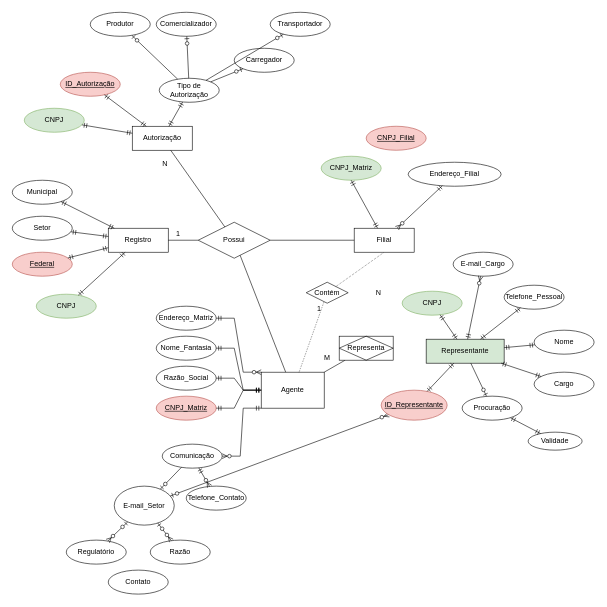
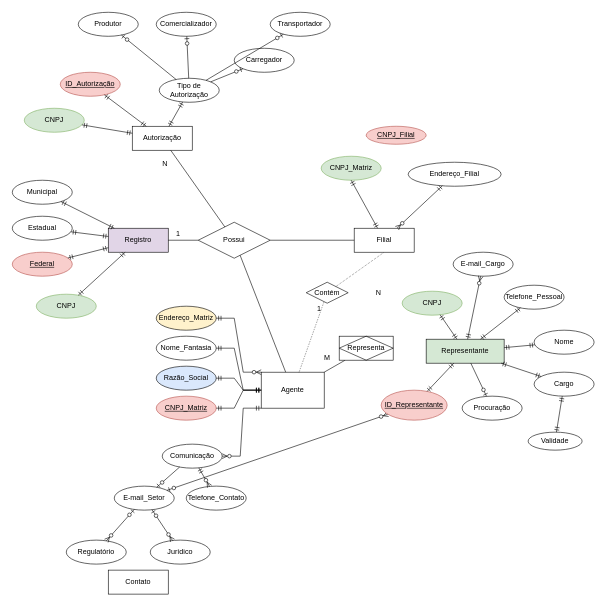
(120, 24) -> (108, 24)
(396, 138) -> (396, 135)
(42, 228) -> (42, 228)
(138, 240) -> (138, 240)
(186, 318) -> (186, 318)
(186, 378) -> (186, 378)
(526, 426) -> (560, 414)
(144, 506) -> (144, 498)
(180, 552) -> (180, 552)
(138, 582) -> (138, 582)
